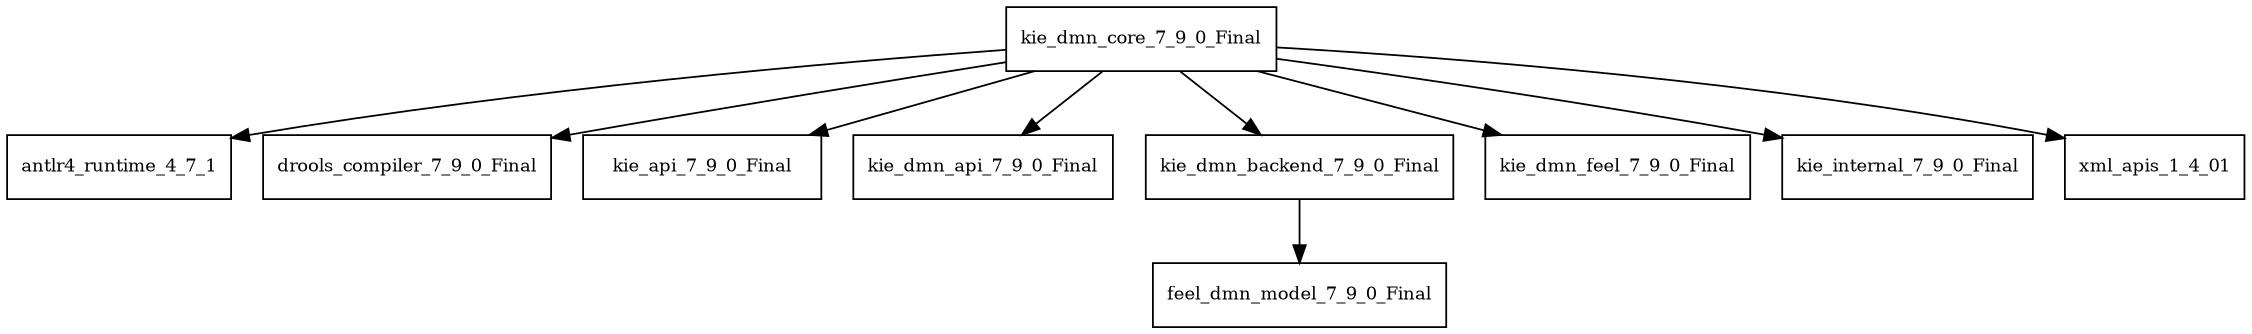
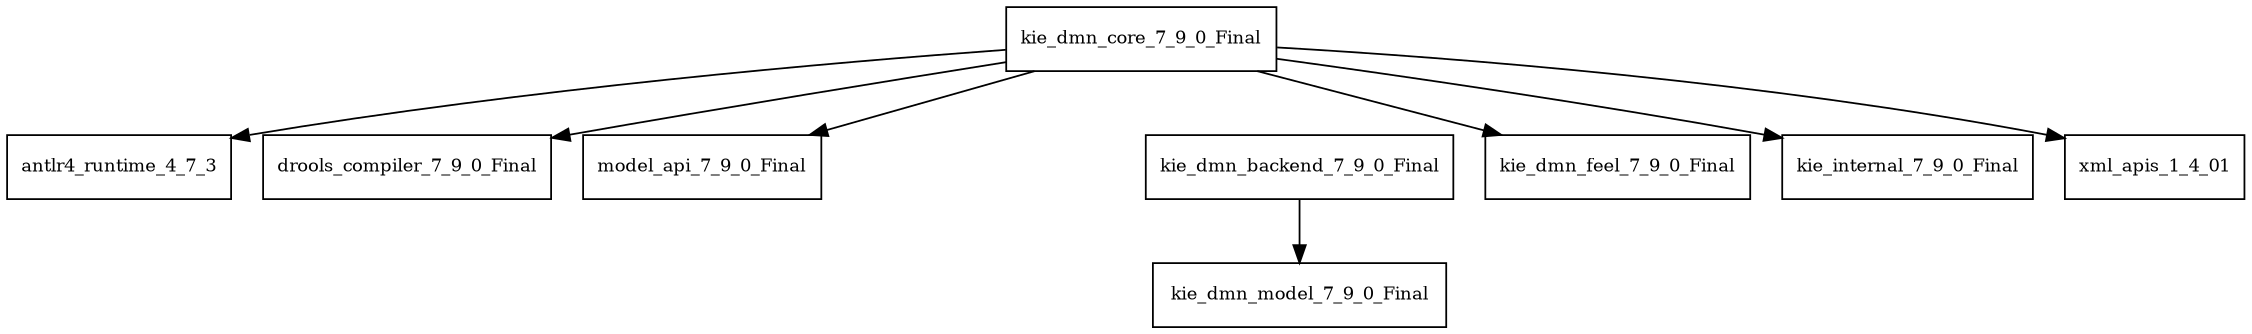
(1213, 98) -> none
(119, 167) -> (119, 167)
(702, 167) -> (702, 167)
(983, 167) -> none
(1300, 295) -> (1300, 295)
